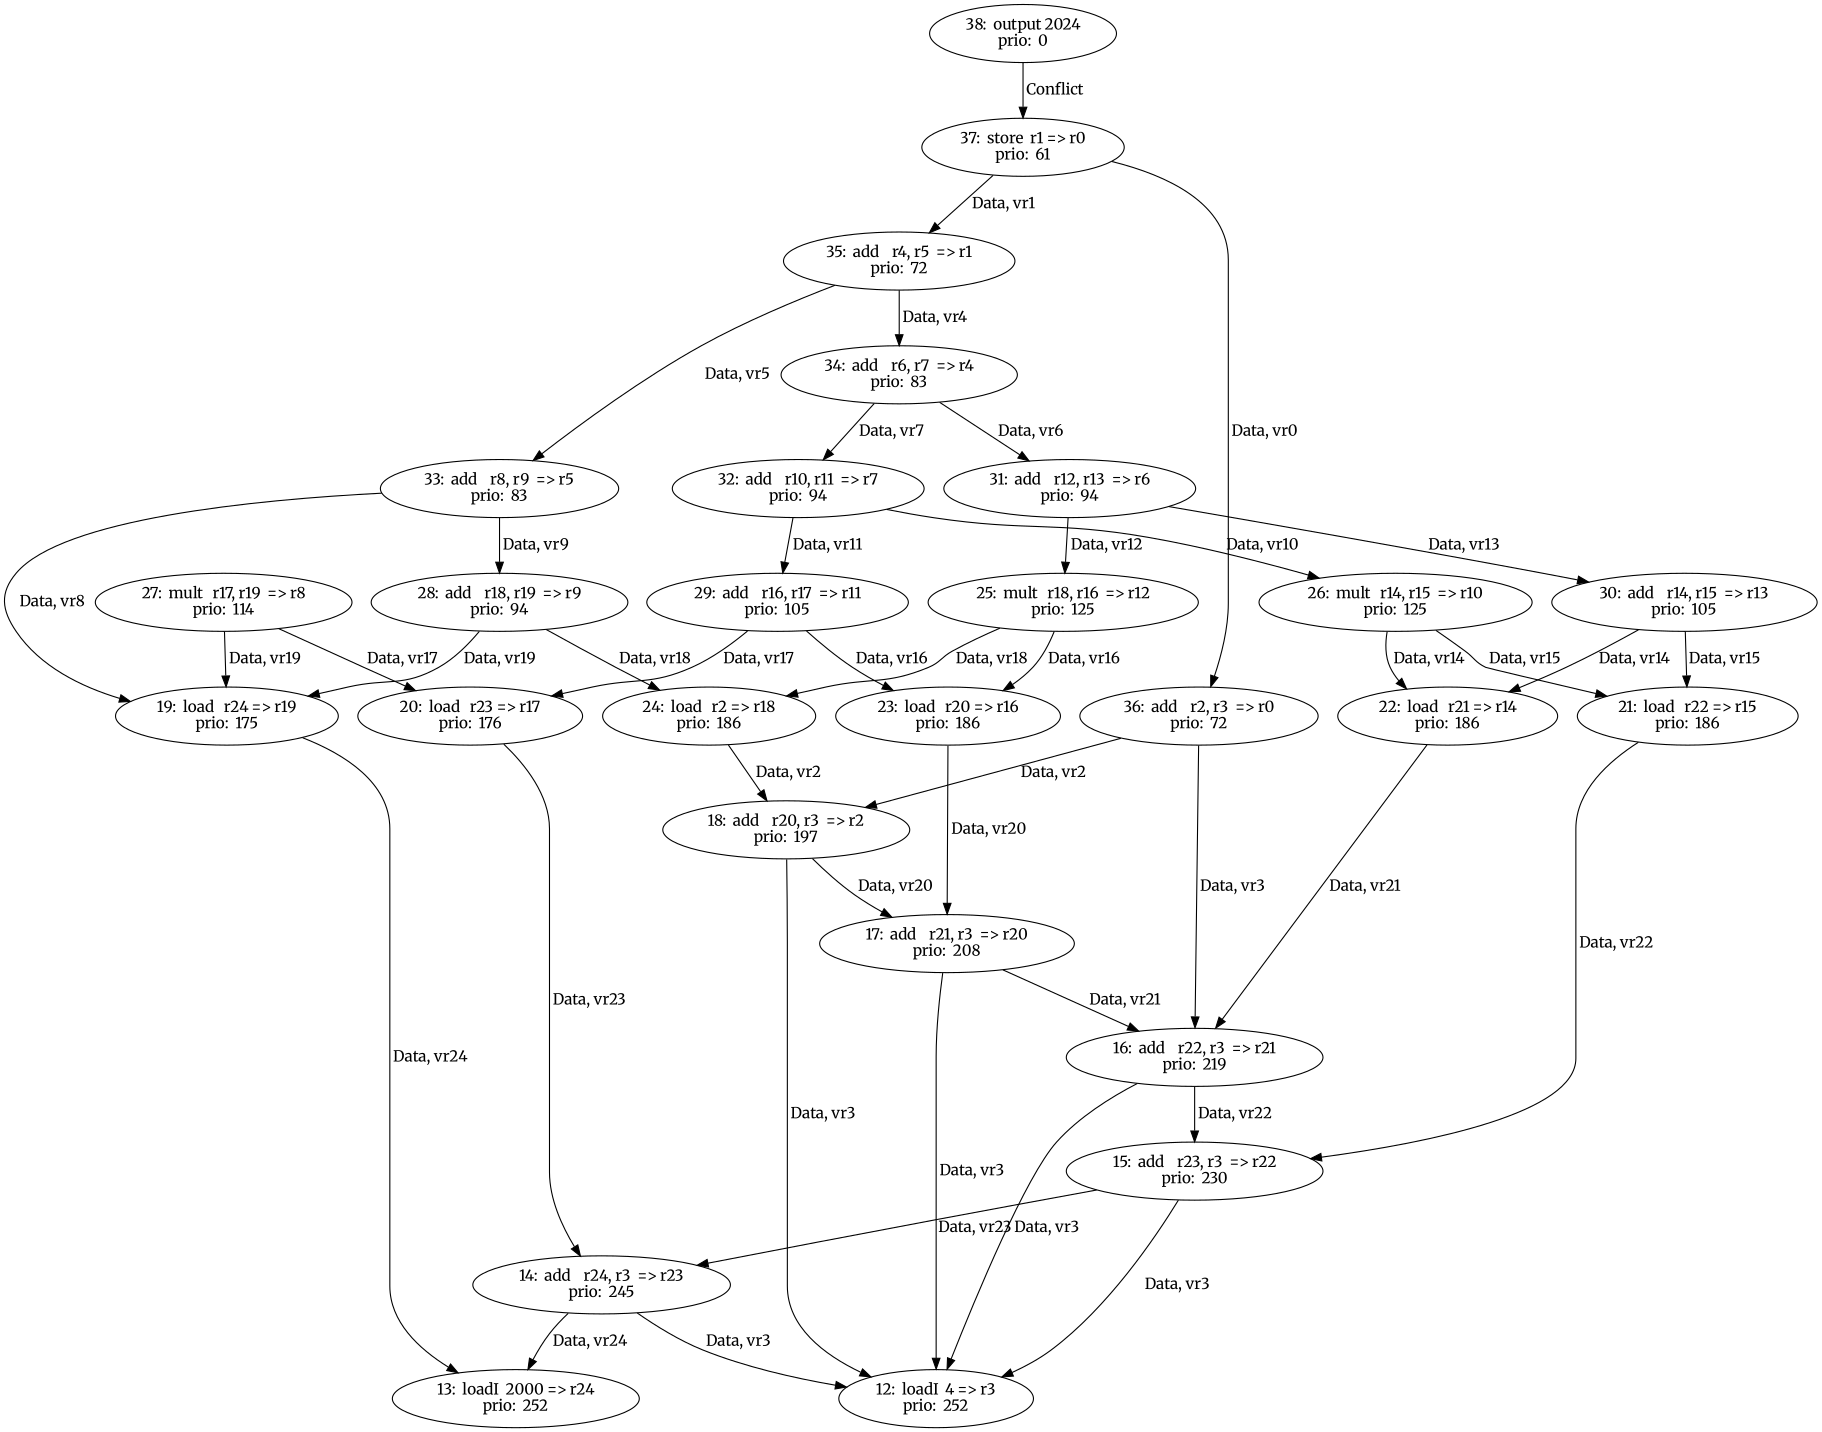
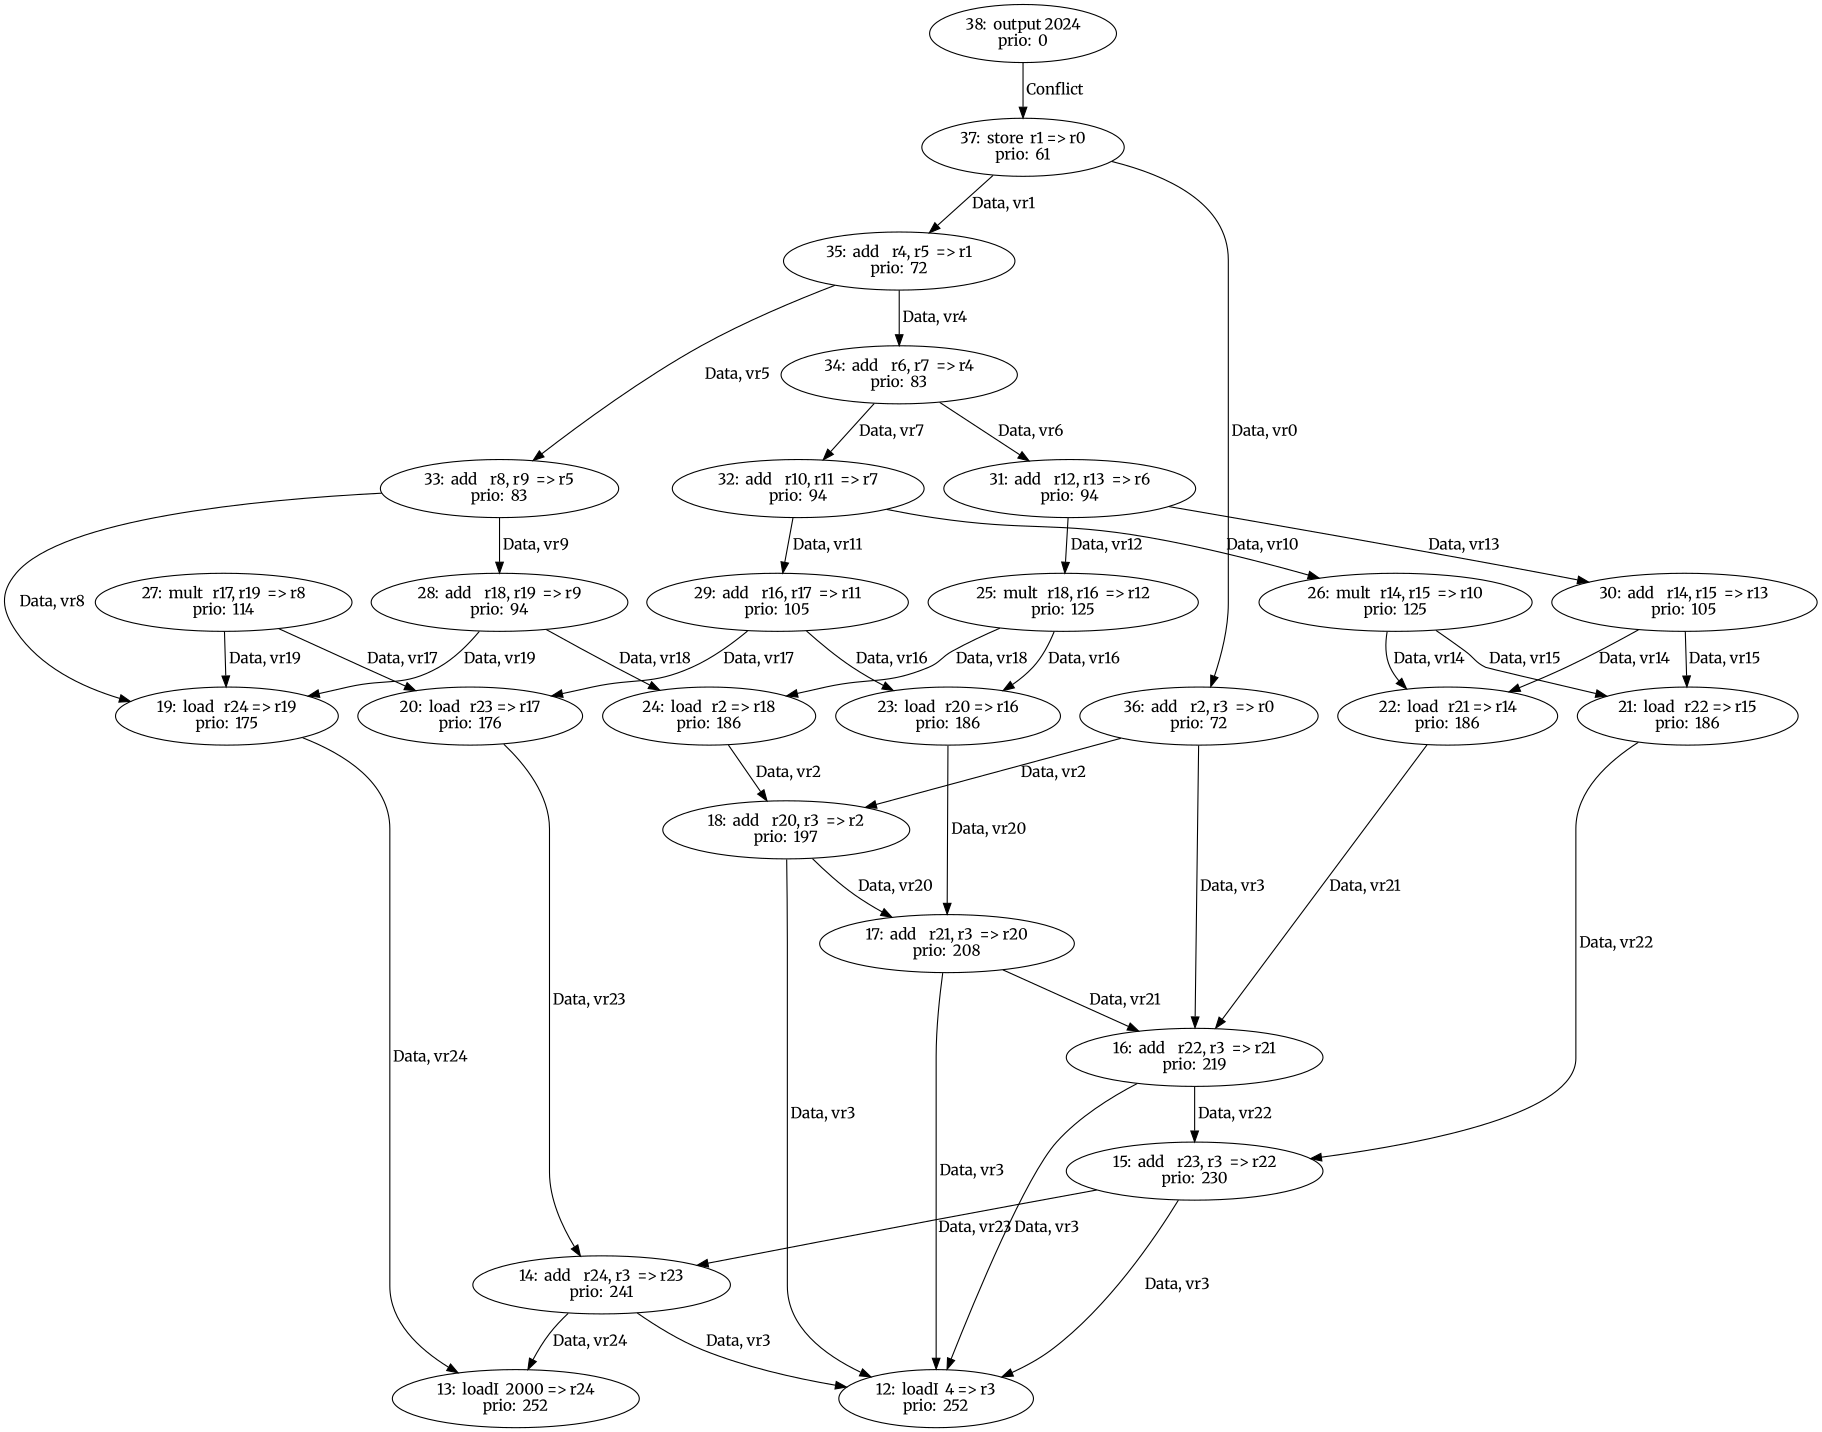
(602, 1285) -> (602, 1285)
